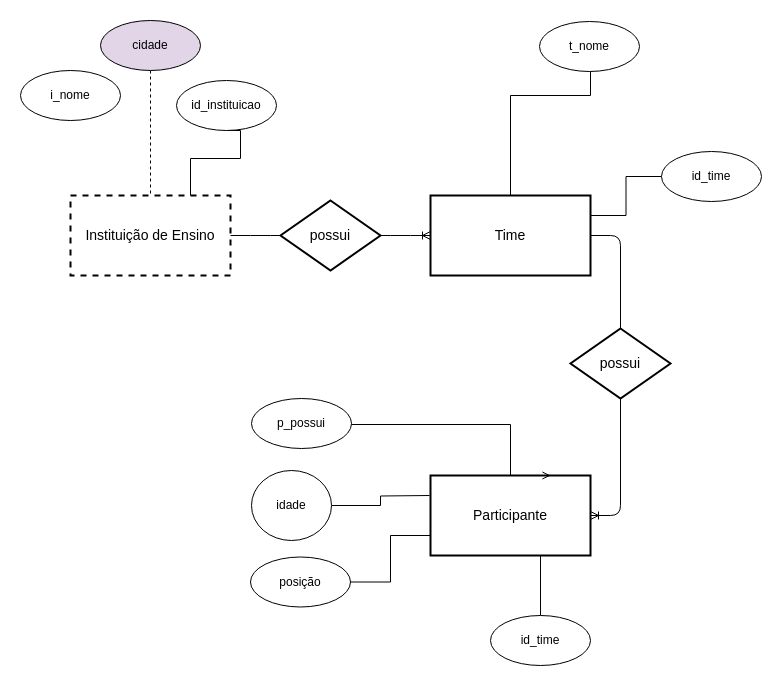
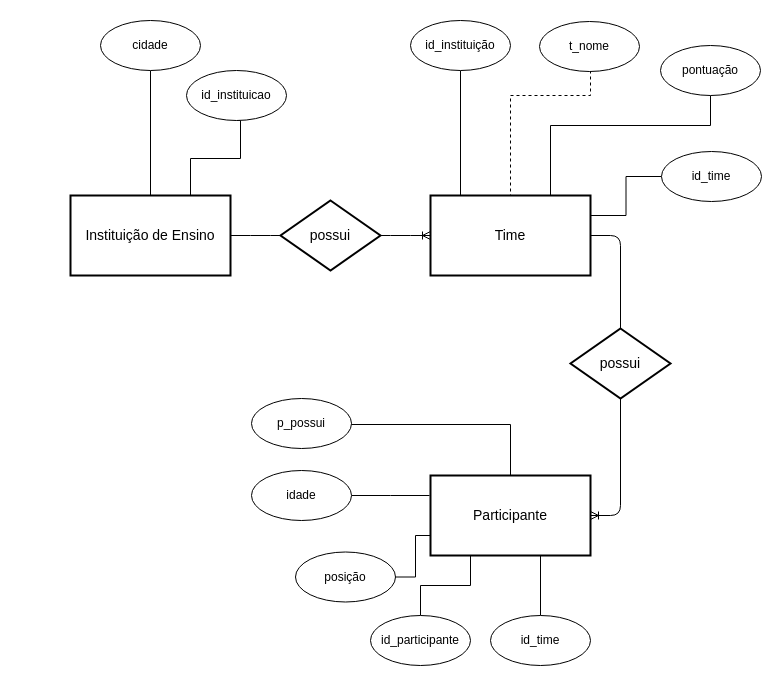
(151, 46) -> (151, 46)
none -> (461, 46)
none -> (711, 71)
(71, 96) -> none
(514, 96) -> (514, 96)
(227, 106) -> (237, 96)
none -> (612, 126)
none -> (461, 133)
(151, 134) -> (151, 134)
(151, 236) -> (151, 236)
(544, 476) -> (544, 476)
(292, 506) -> (302, 496)
(301, 582) -> (346, 577)
none -> (446, 586)
none -> (421, 641)
